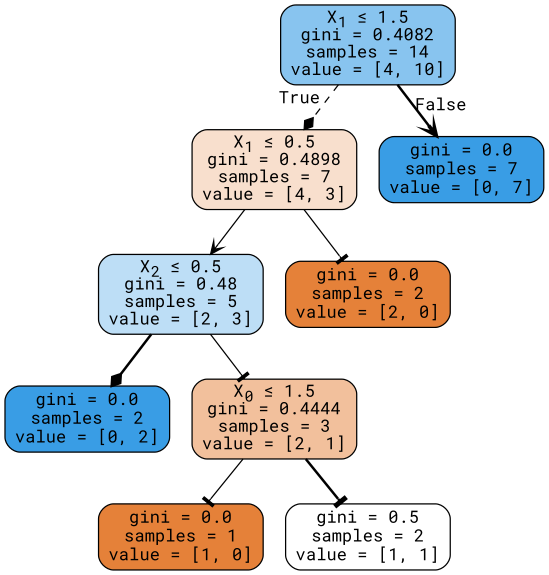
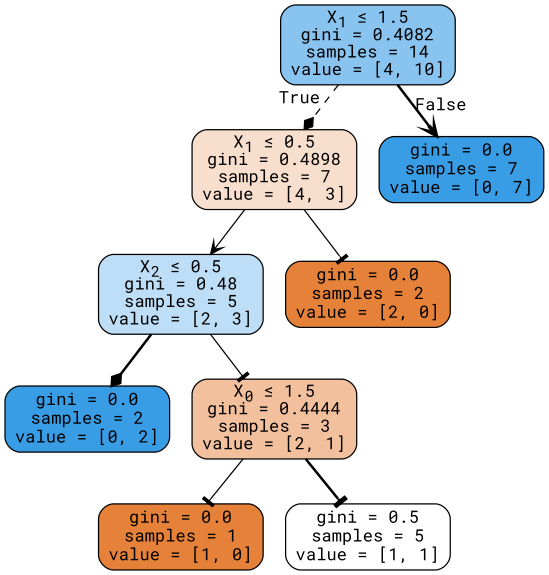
(368, 536) -> (368, 536)
